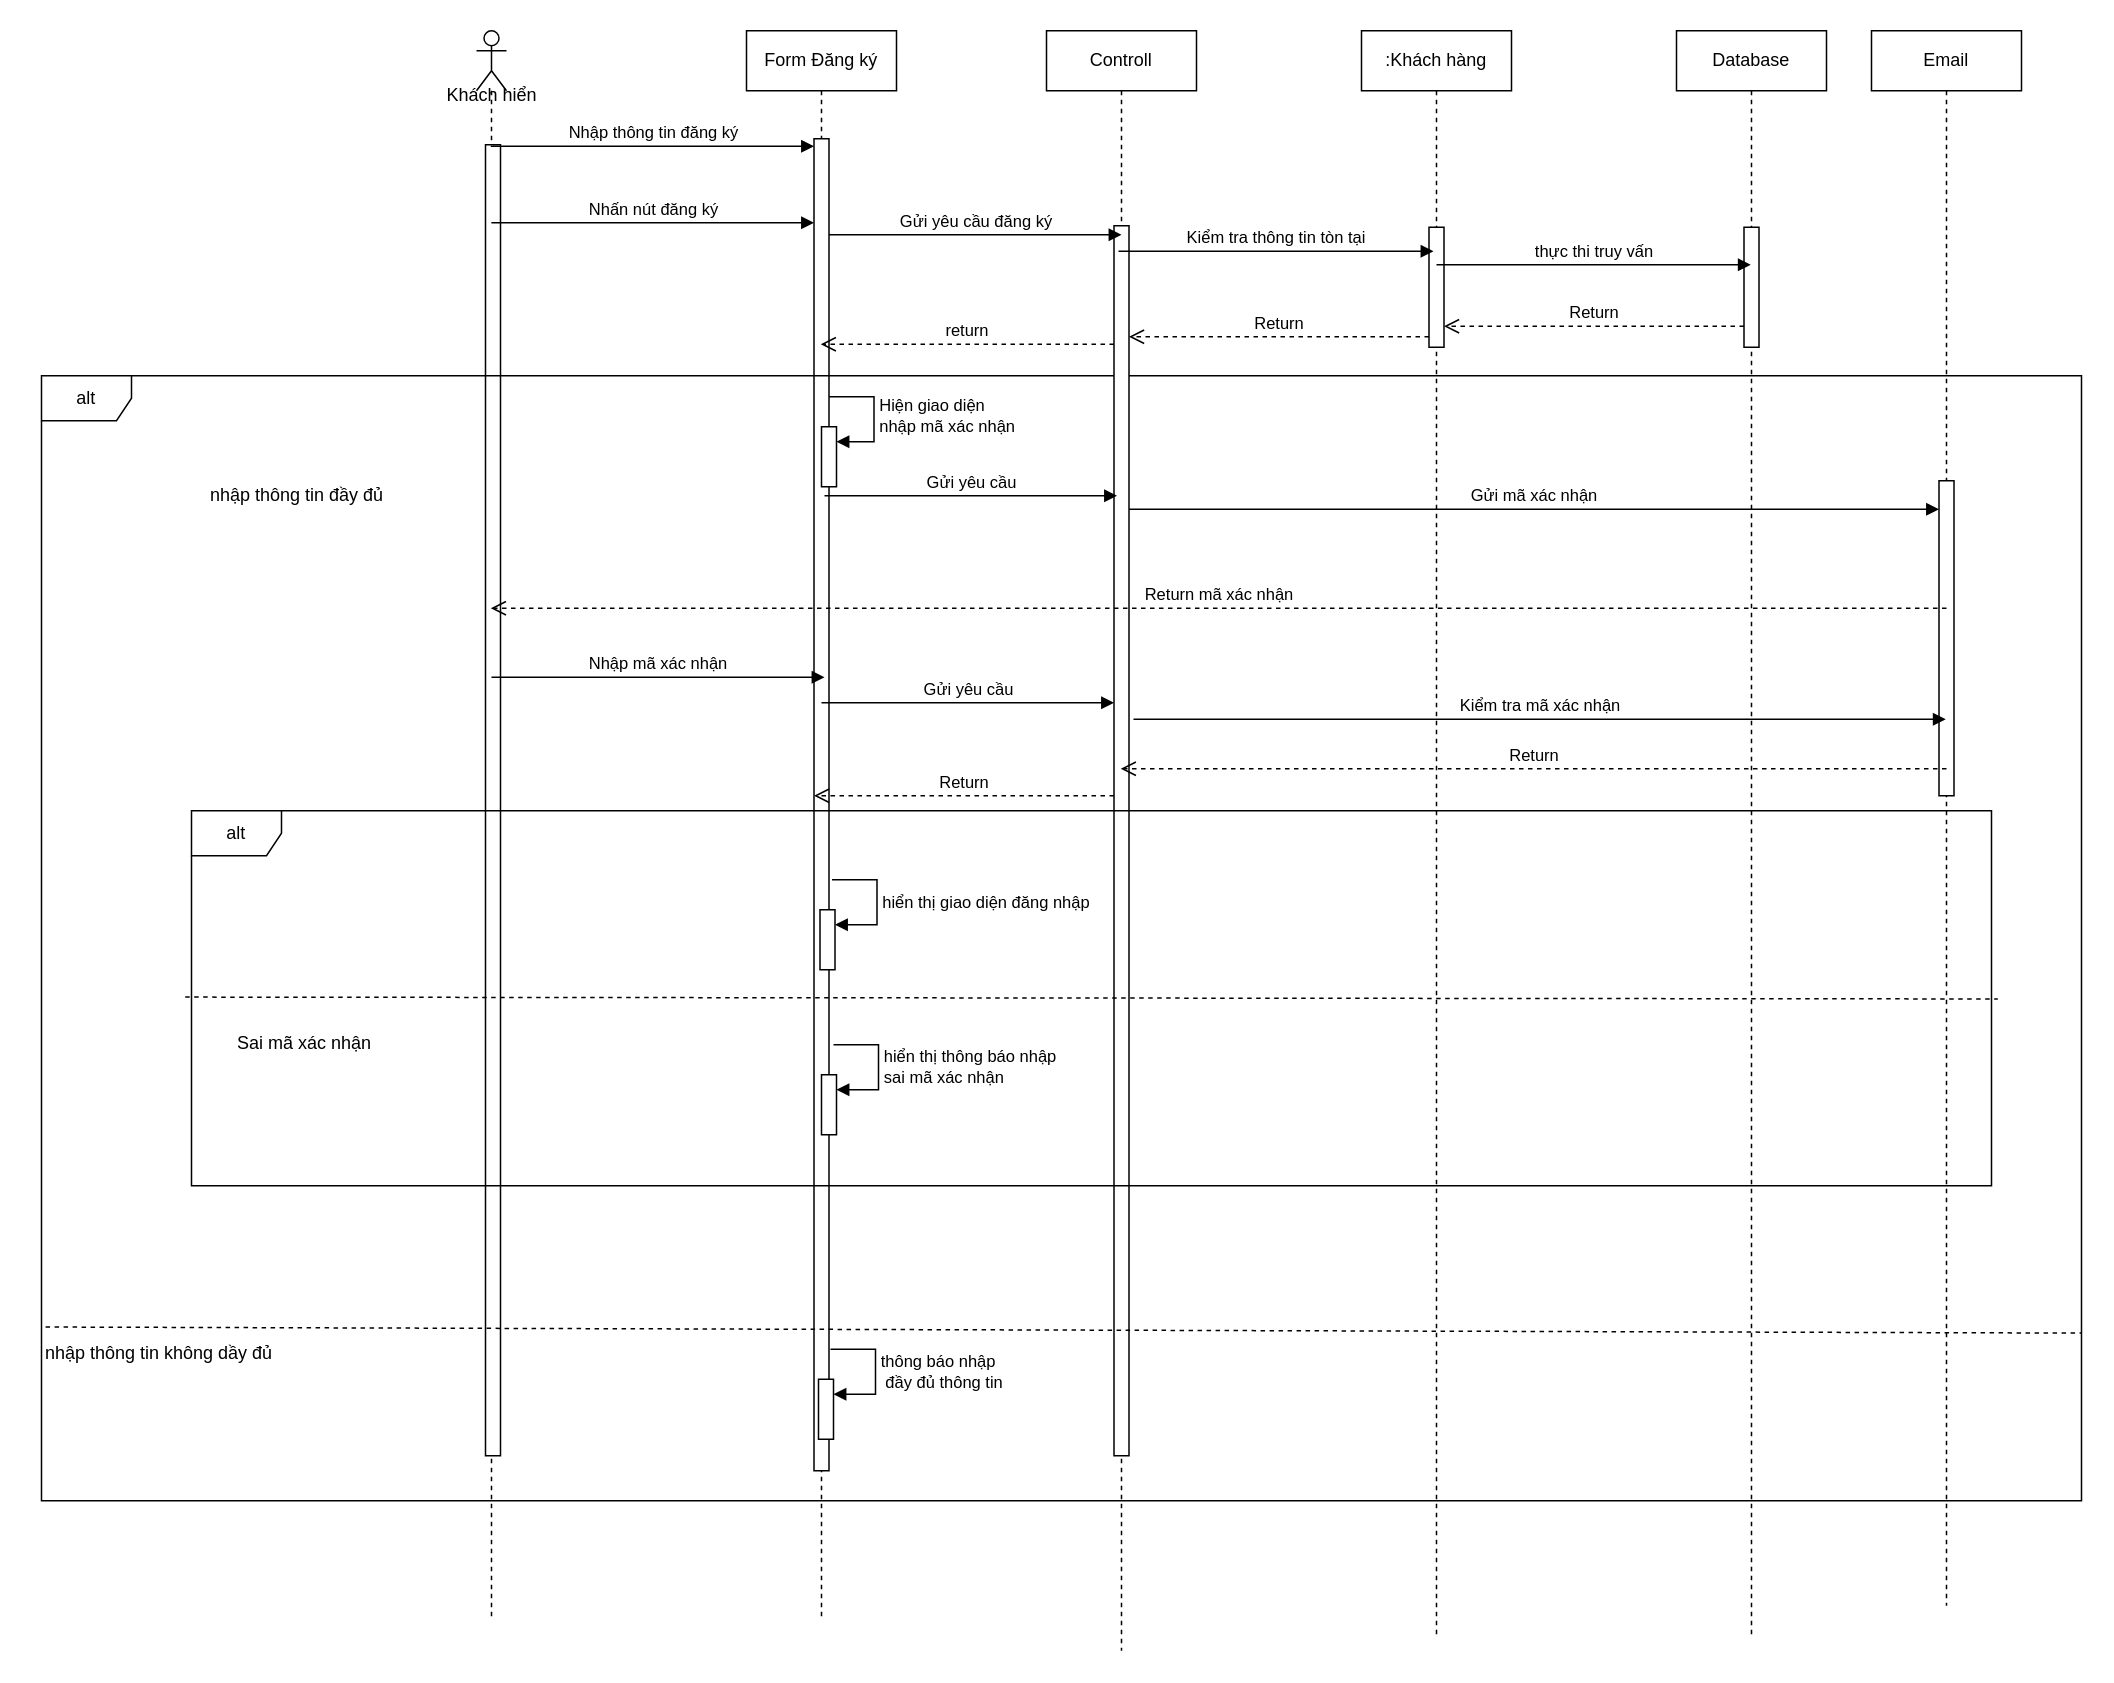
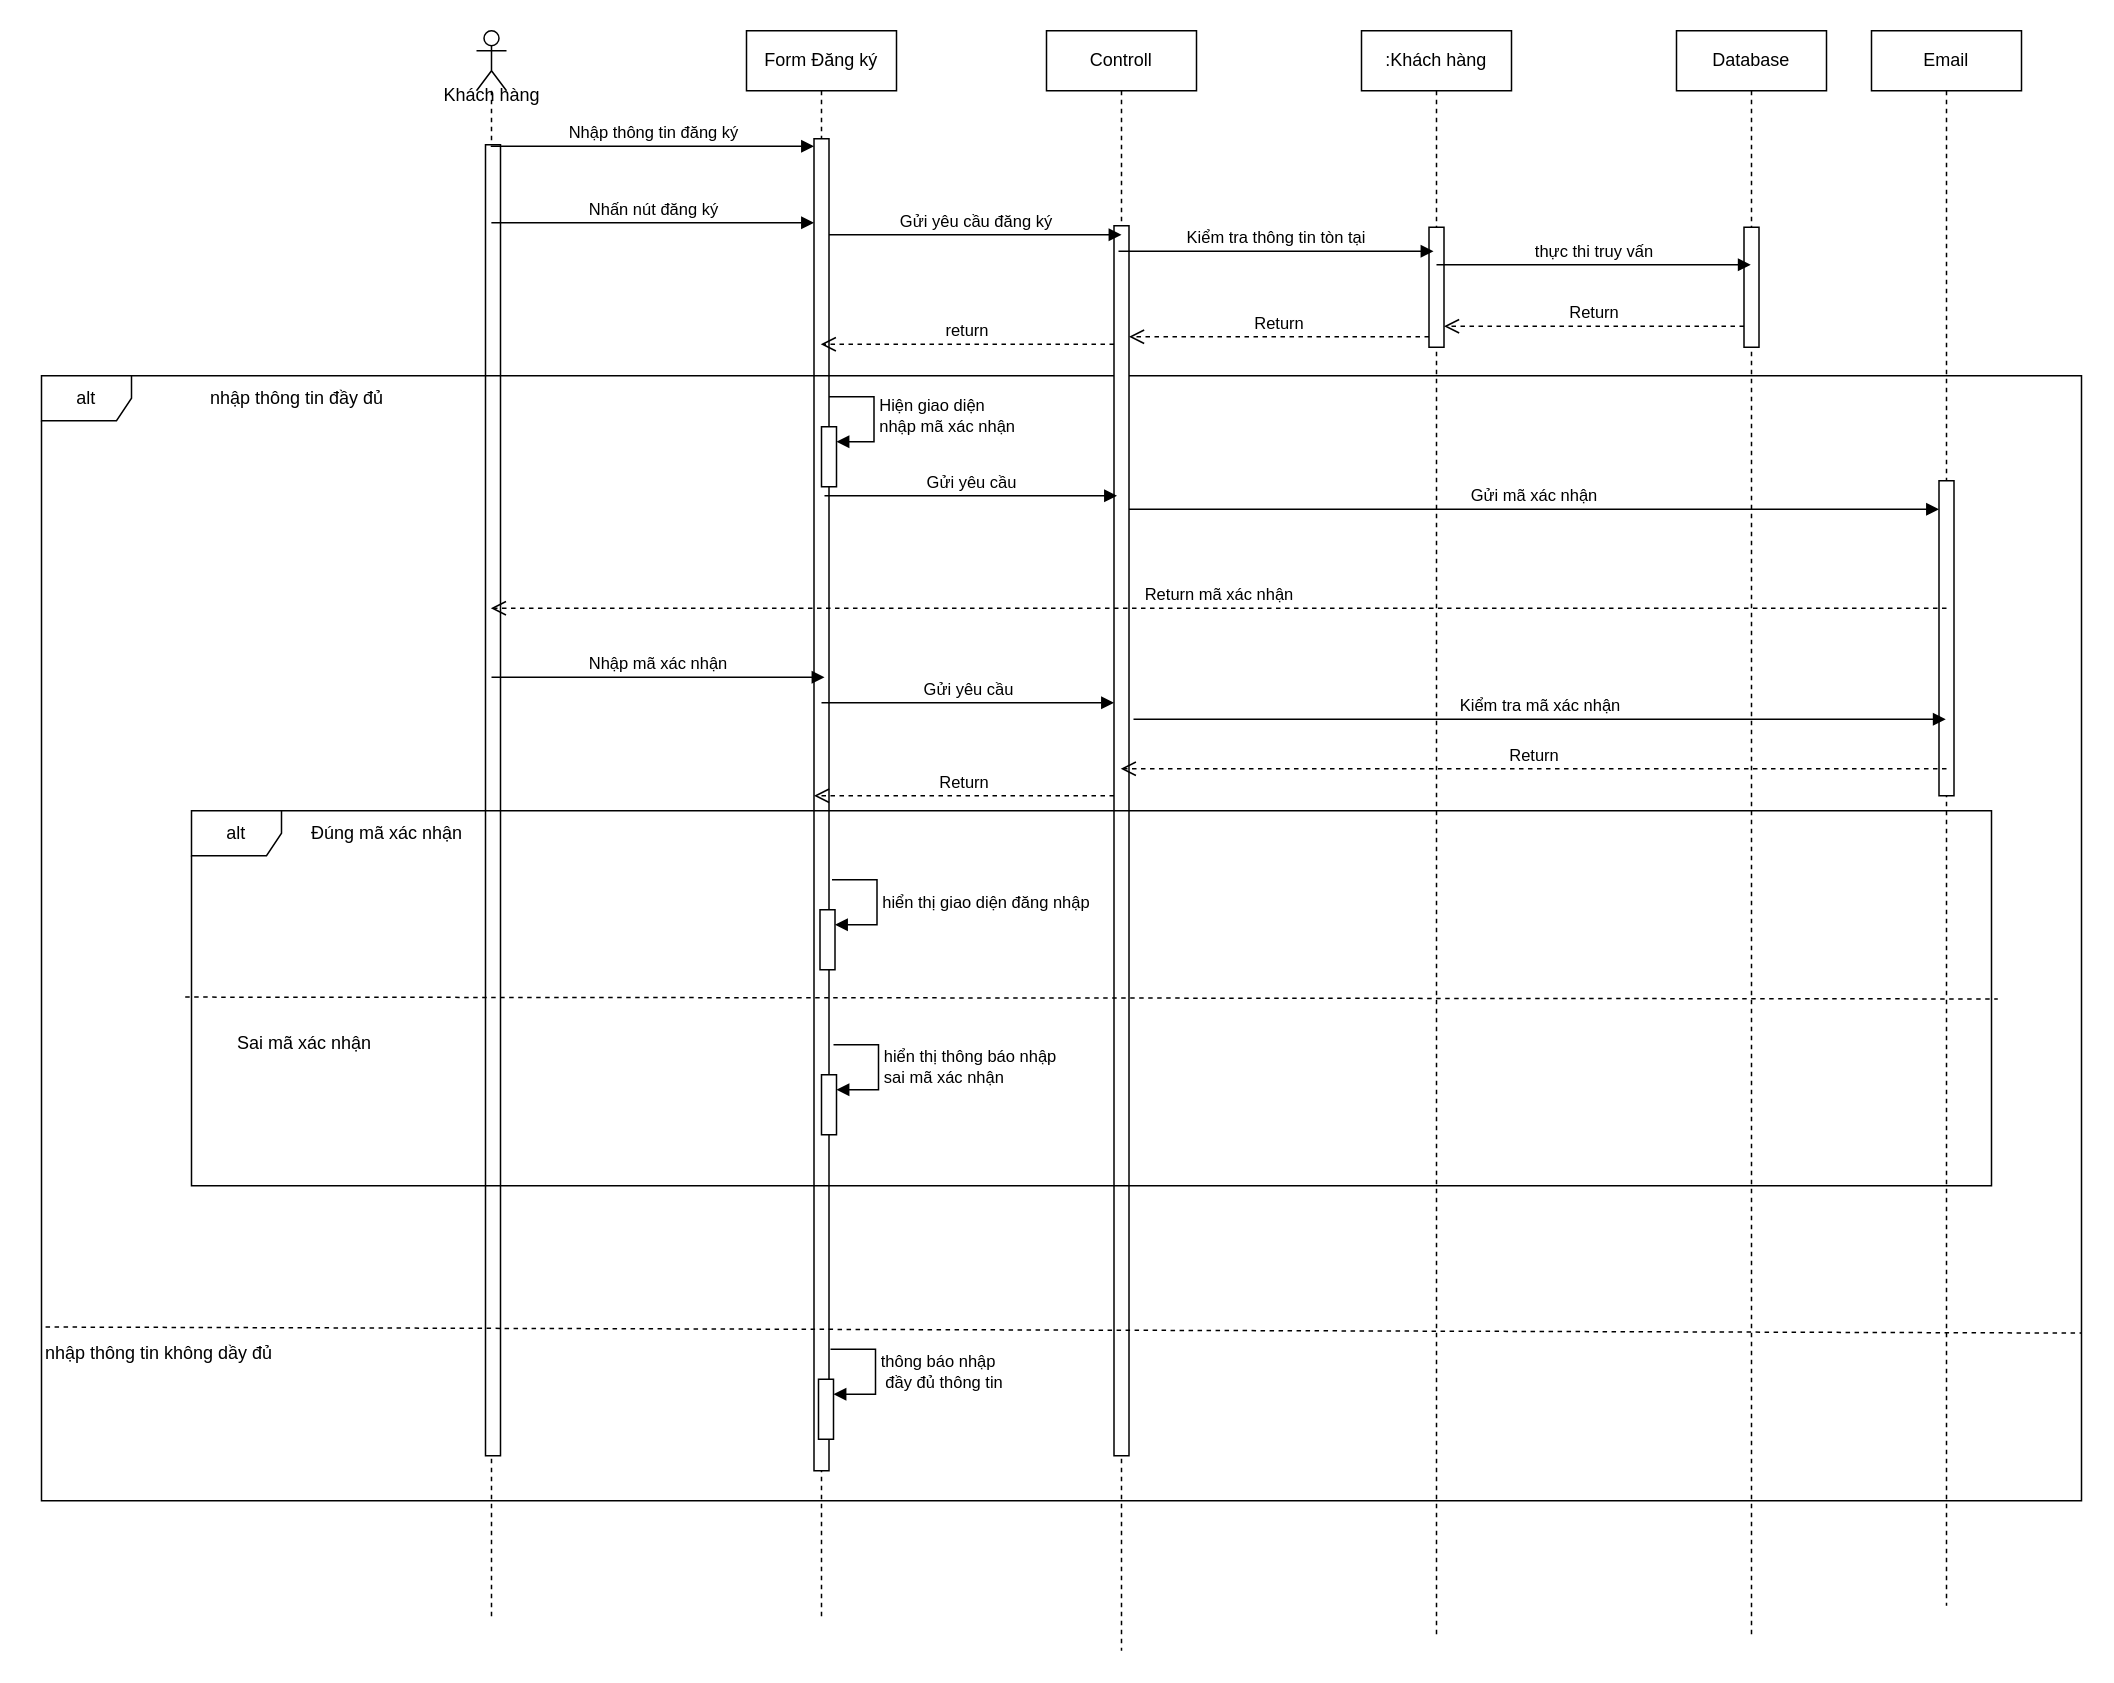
(492, 95) -> (492, 95)
(296, 496) -> (296, 398)
none -> (386, 833)
